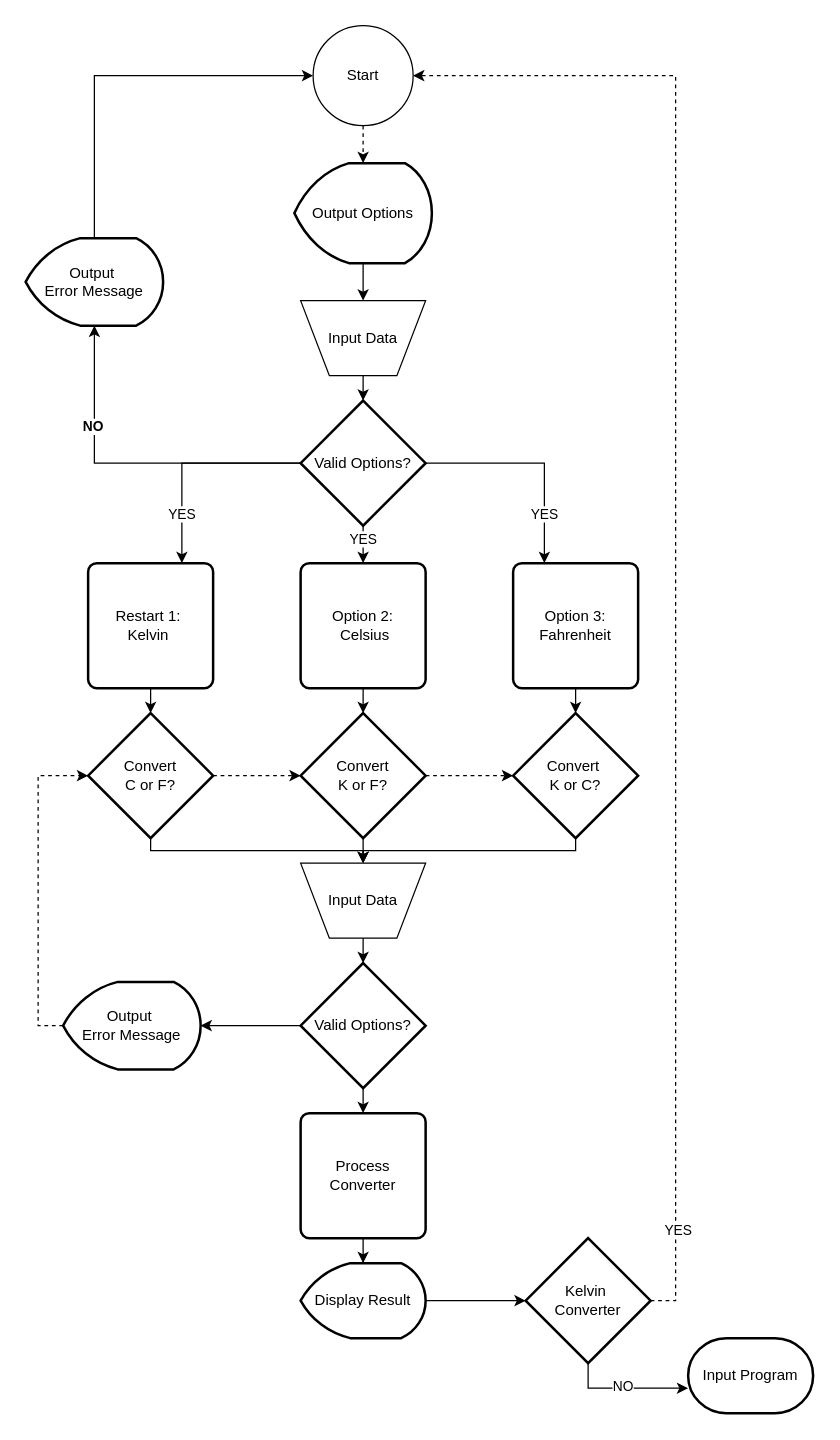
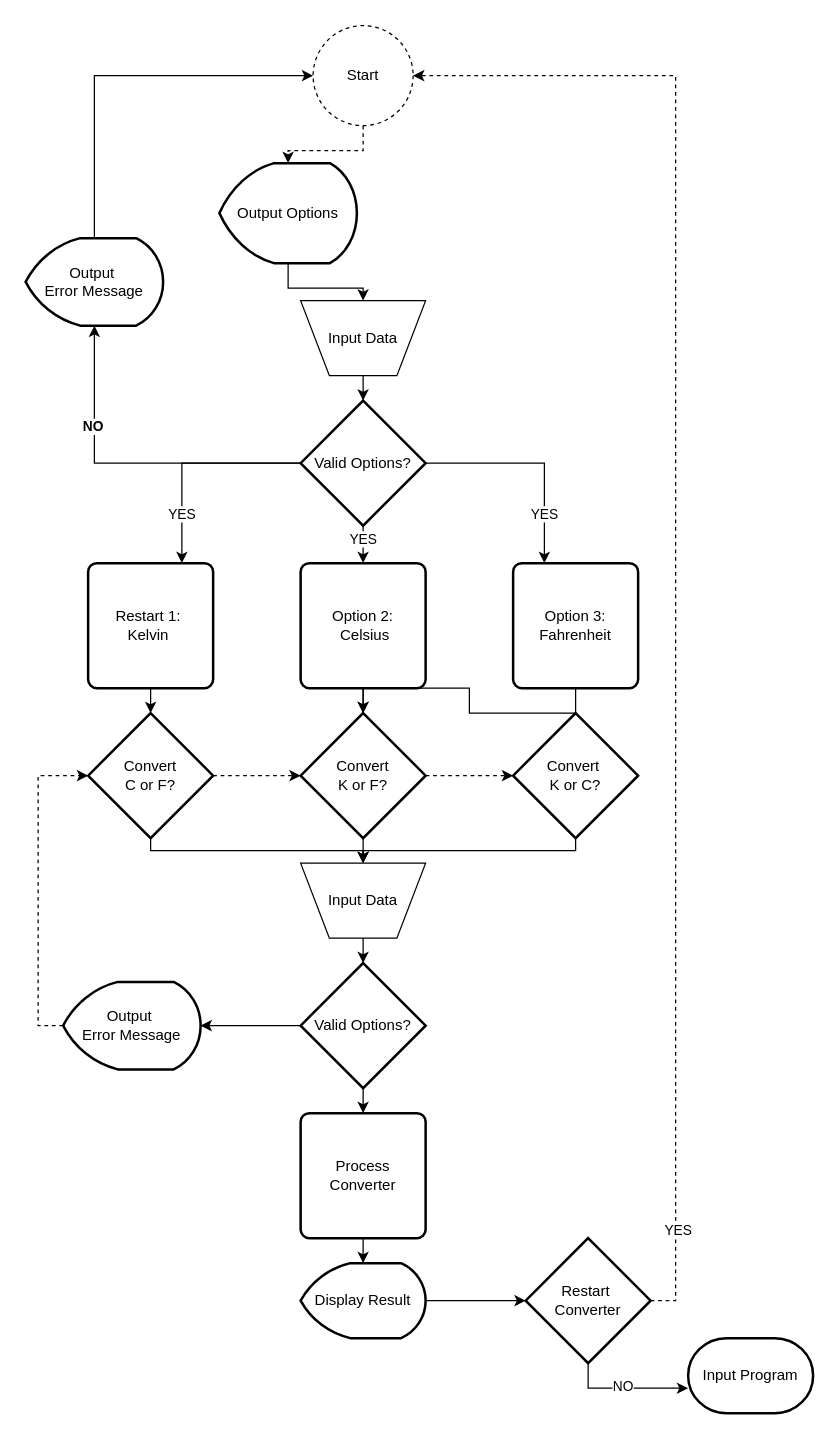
(363, 76) -> (363, 76)
(363, 213) -> (288, 213)
(576, 703) -> (491, 713)
(588, 1301) -> (588, 1301)
